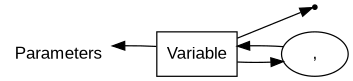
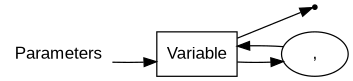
(141, 46) -> (128, 62)
